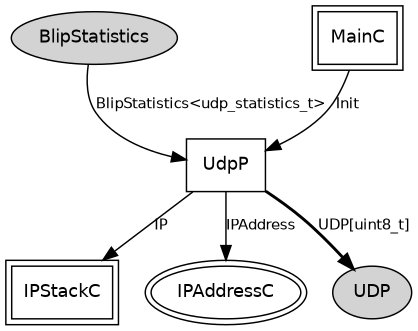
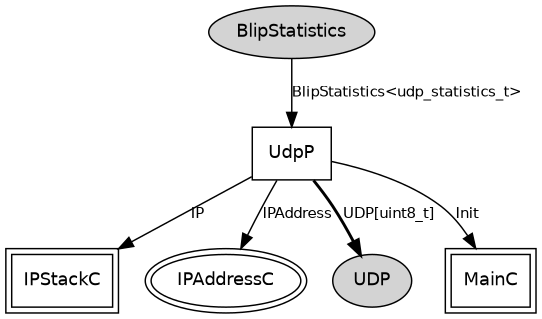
(323, 115) -> (407, 186)
